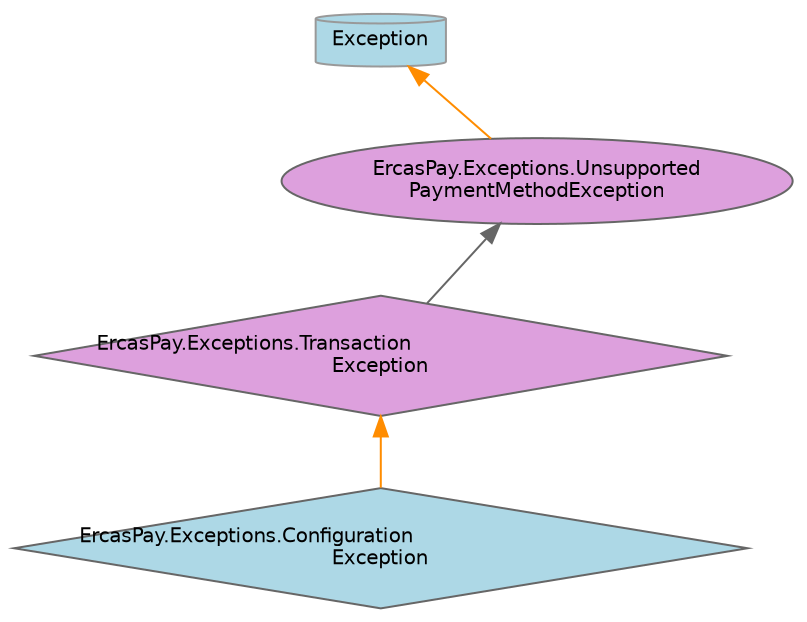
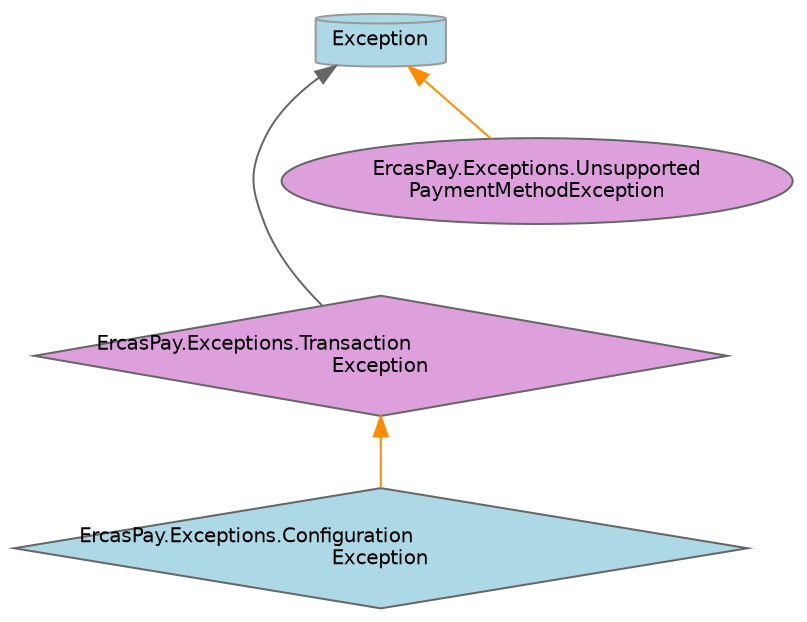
(457, 271) -> (254, 190)
